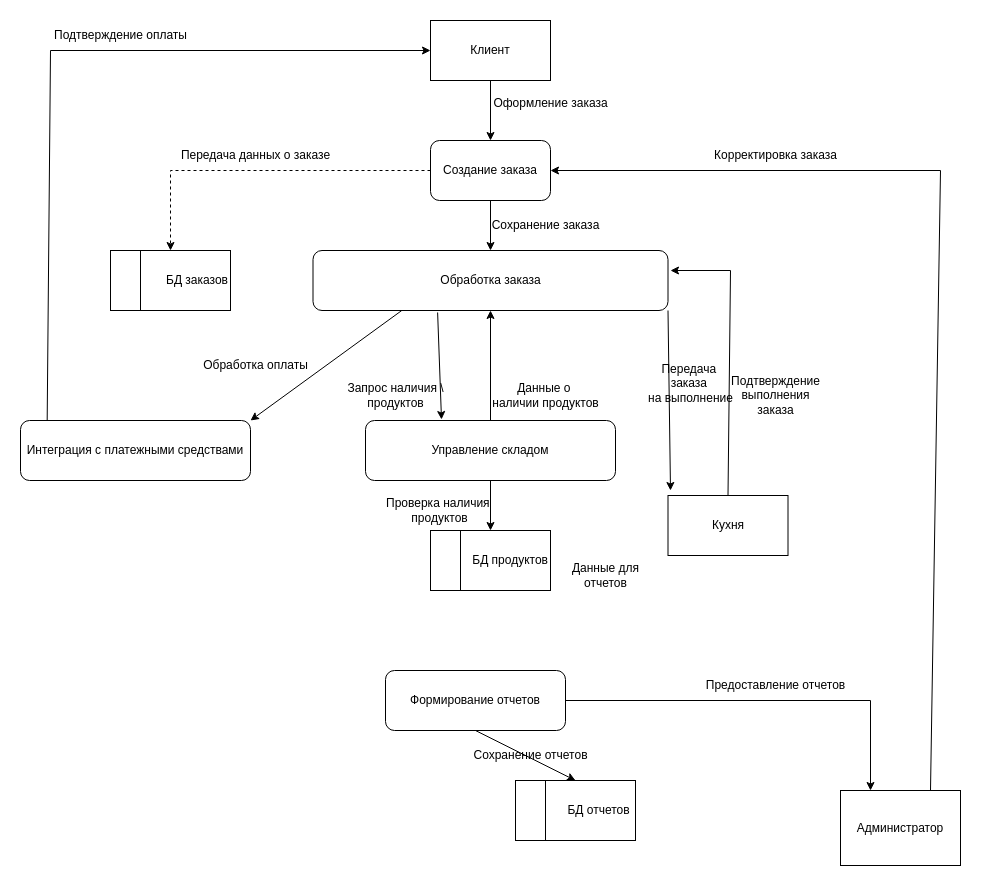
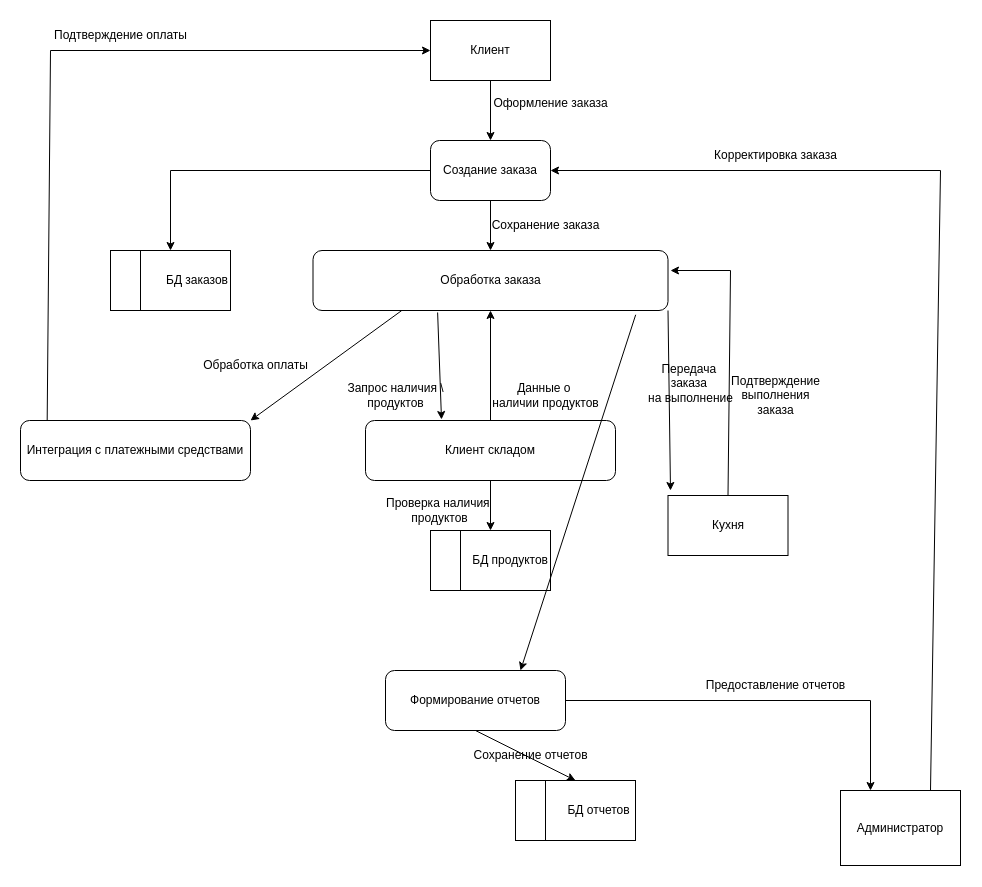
(256, 156) -> none
(265, 171) -> (265, 171)
(491, 451) -> (491, 451)
none -> (579, 489)
(606, 576) -> none
